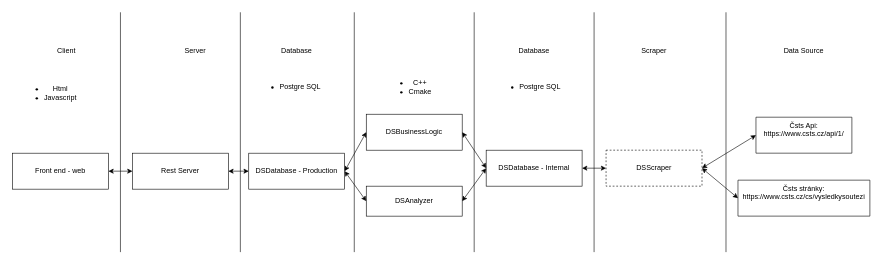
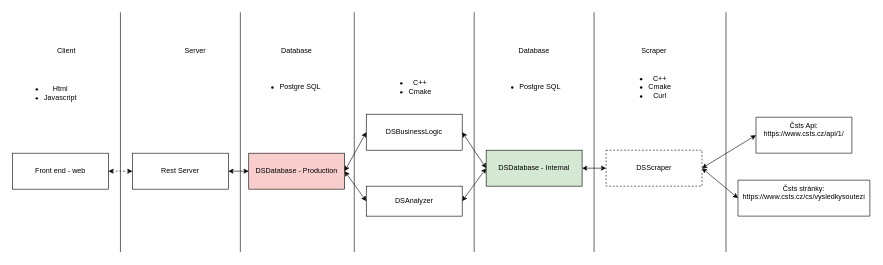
(804, 51) -> none
none -> (648, 87)
(534, 168) -> (534, 168)
(118, 171) -> (118, 171)
(297, 171) -> (297, 171)
